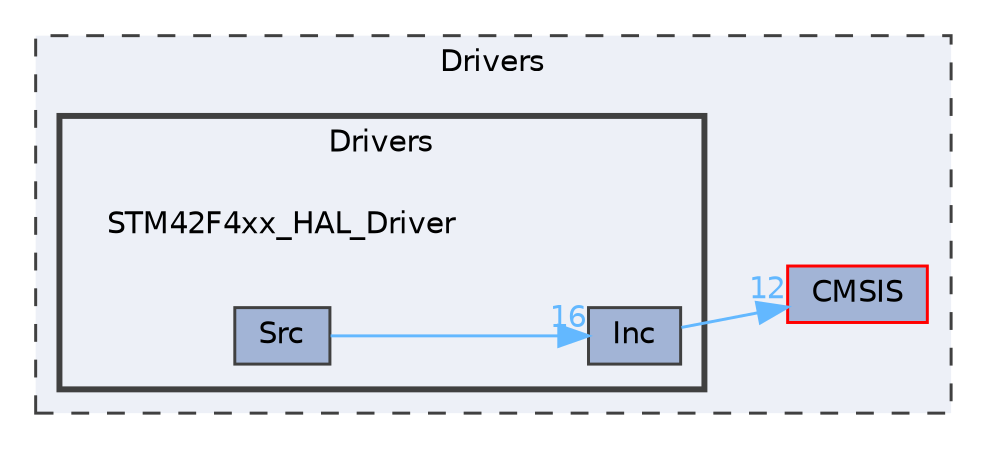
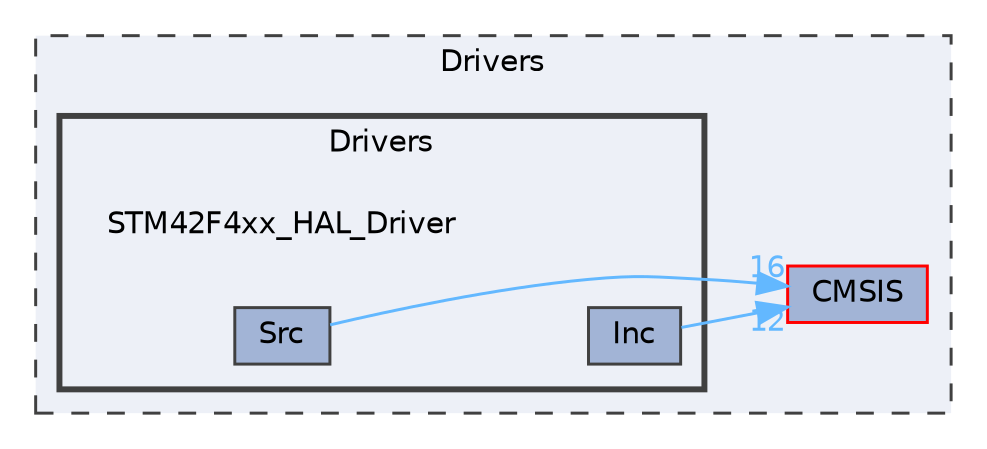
(445, 336) -> (542, 285)
